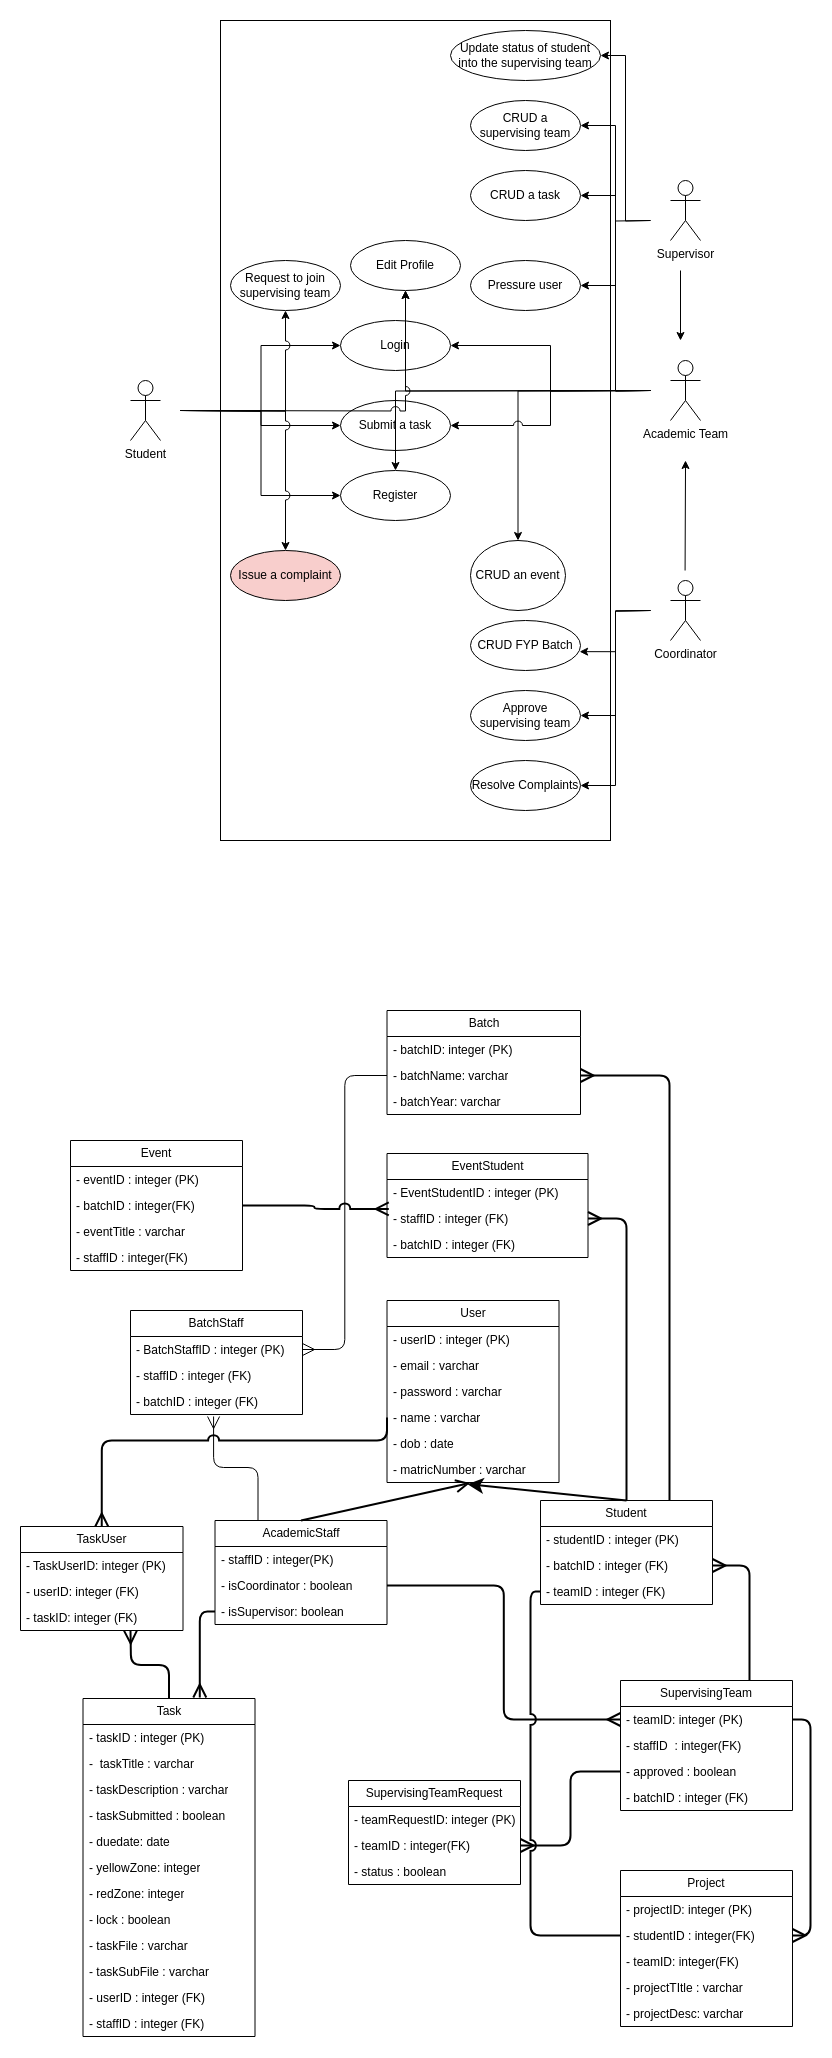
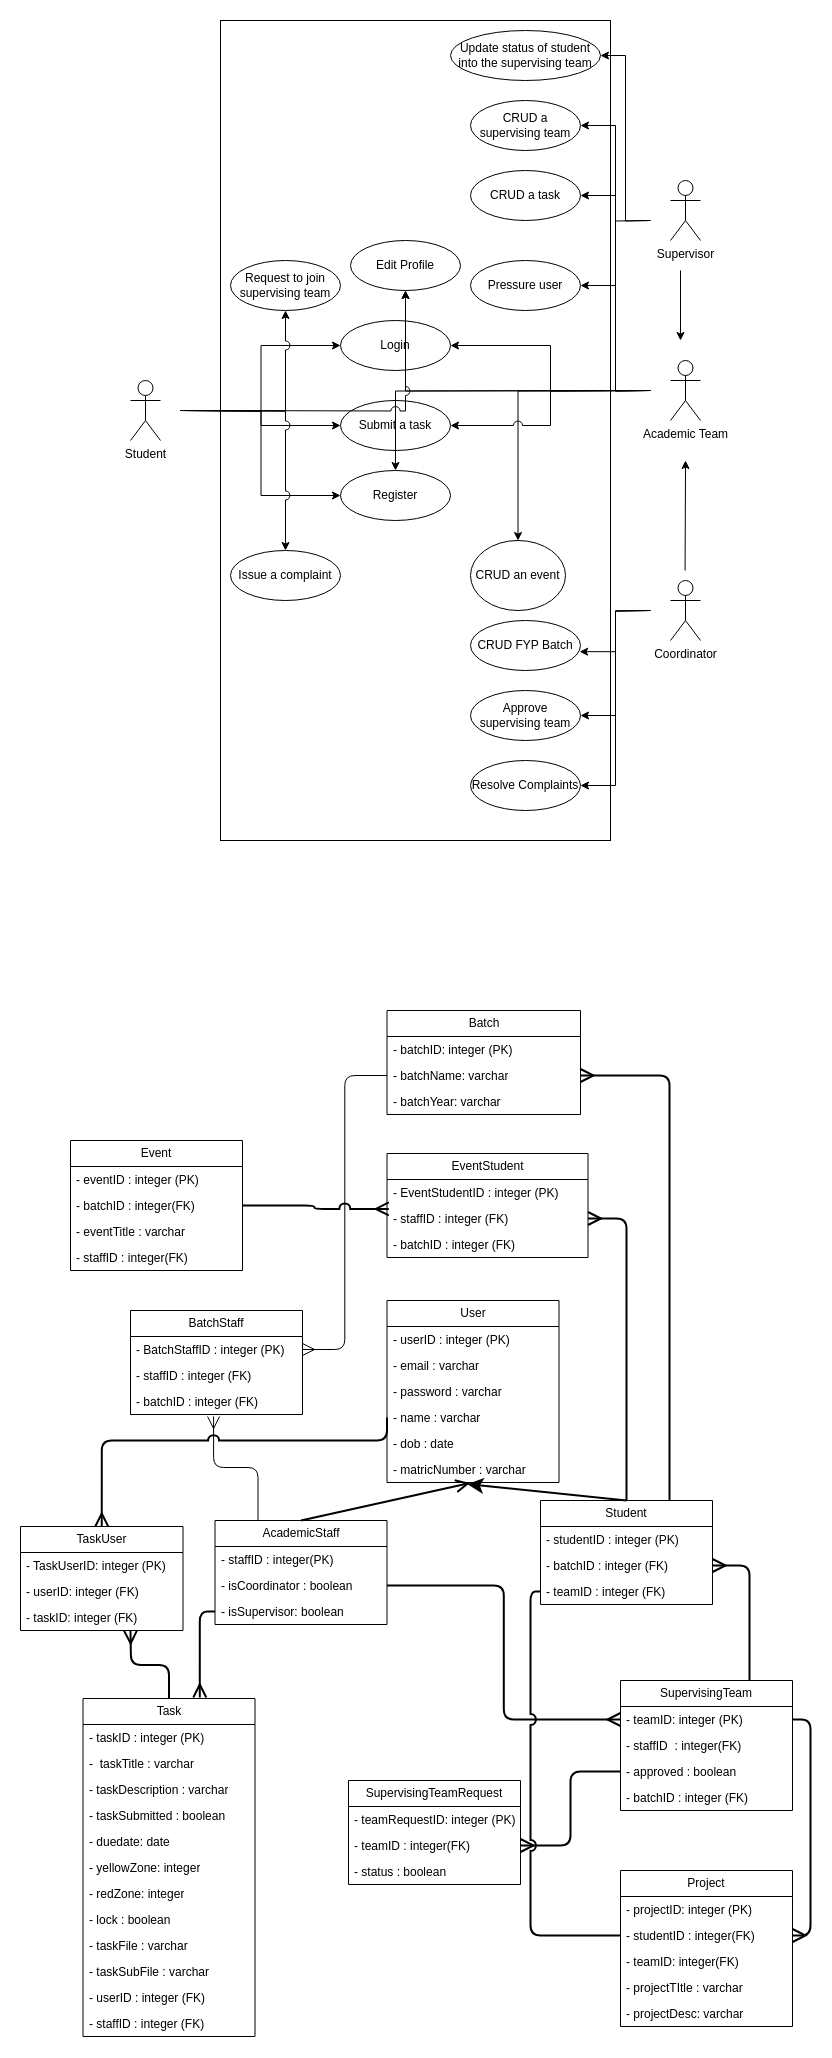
(286, 576) -> (286, 576)
